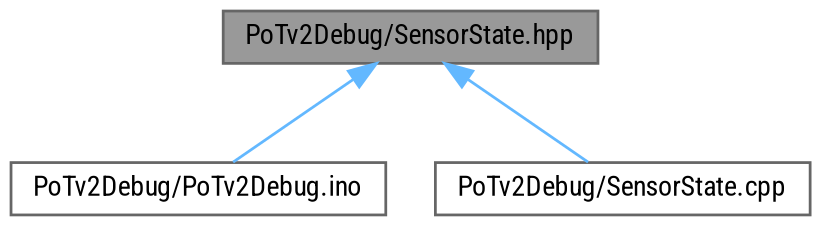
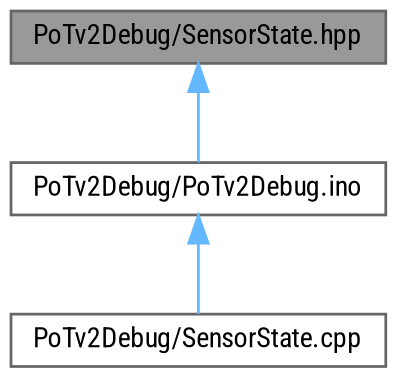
(528, 121) -> (198, 279)
